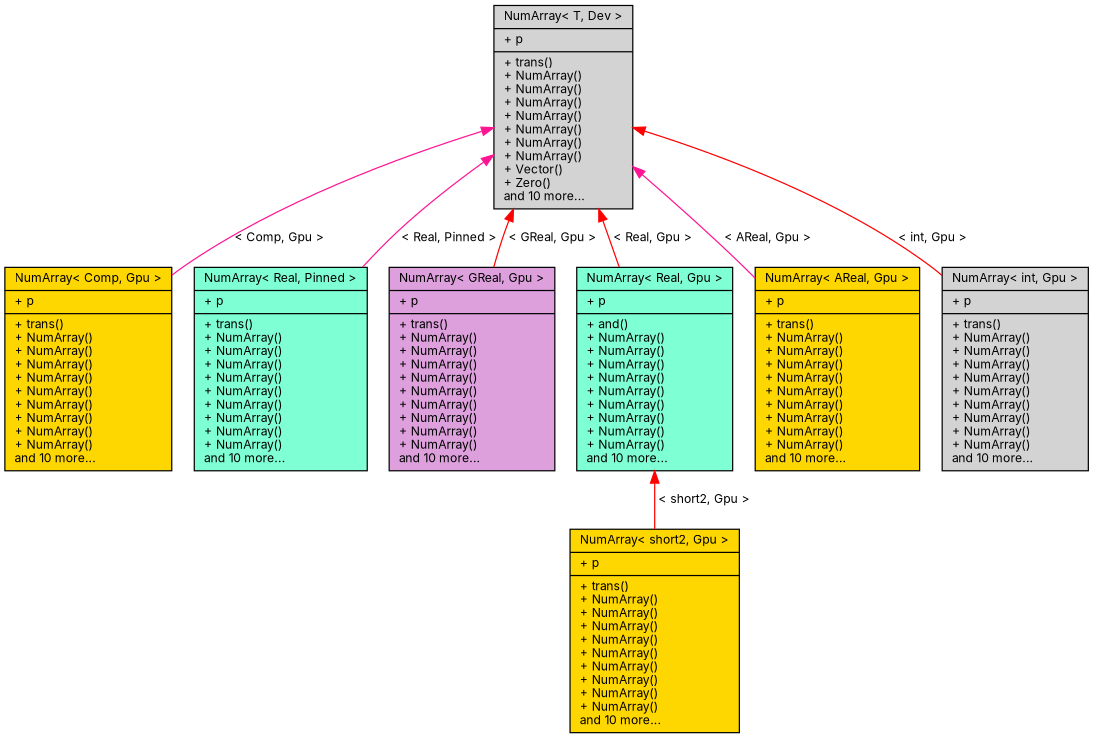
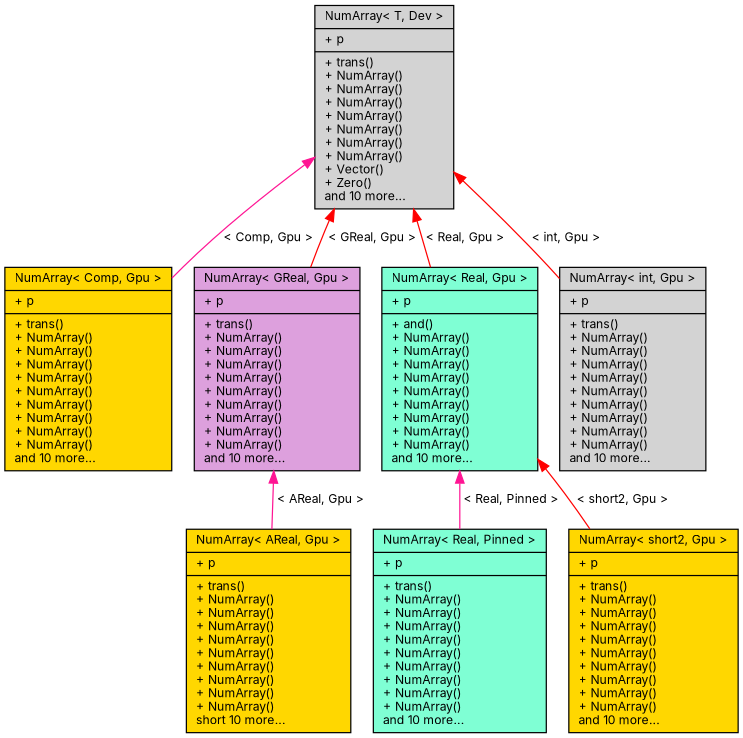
(420, 211) -> (460, 506)
(700, 225) -> (273, 506)
(806, 459) -> (241, 720)
